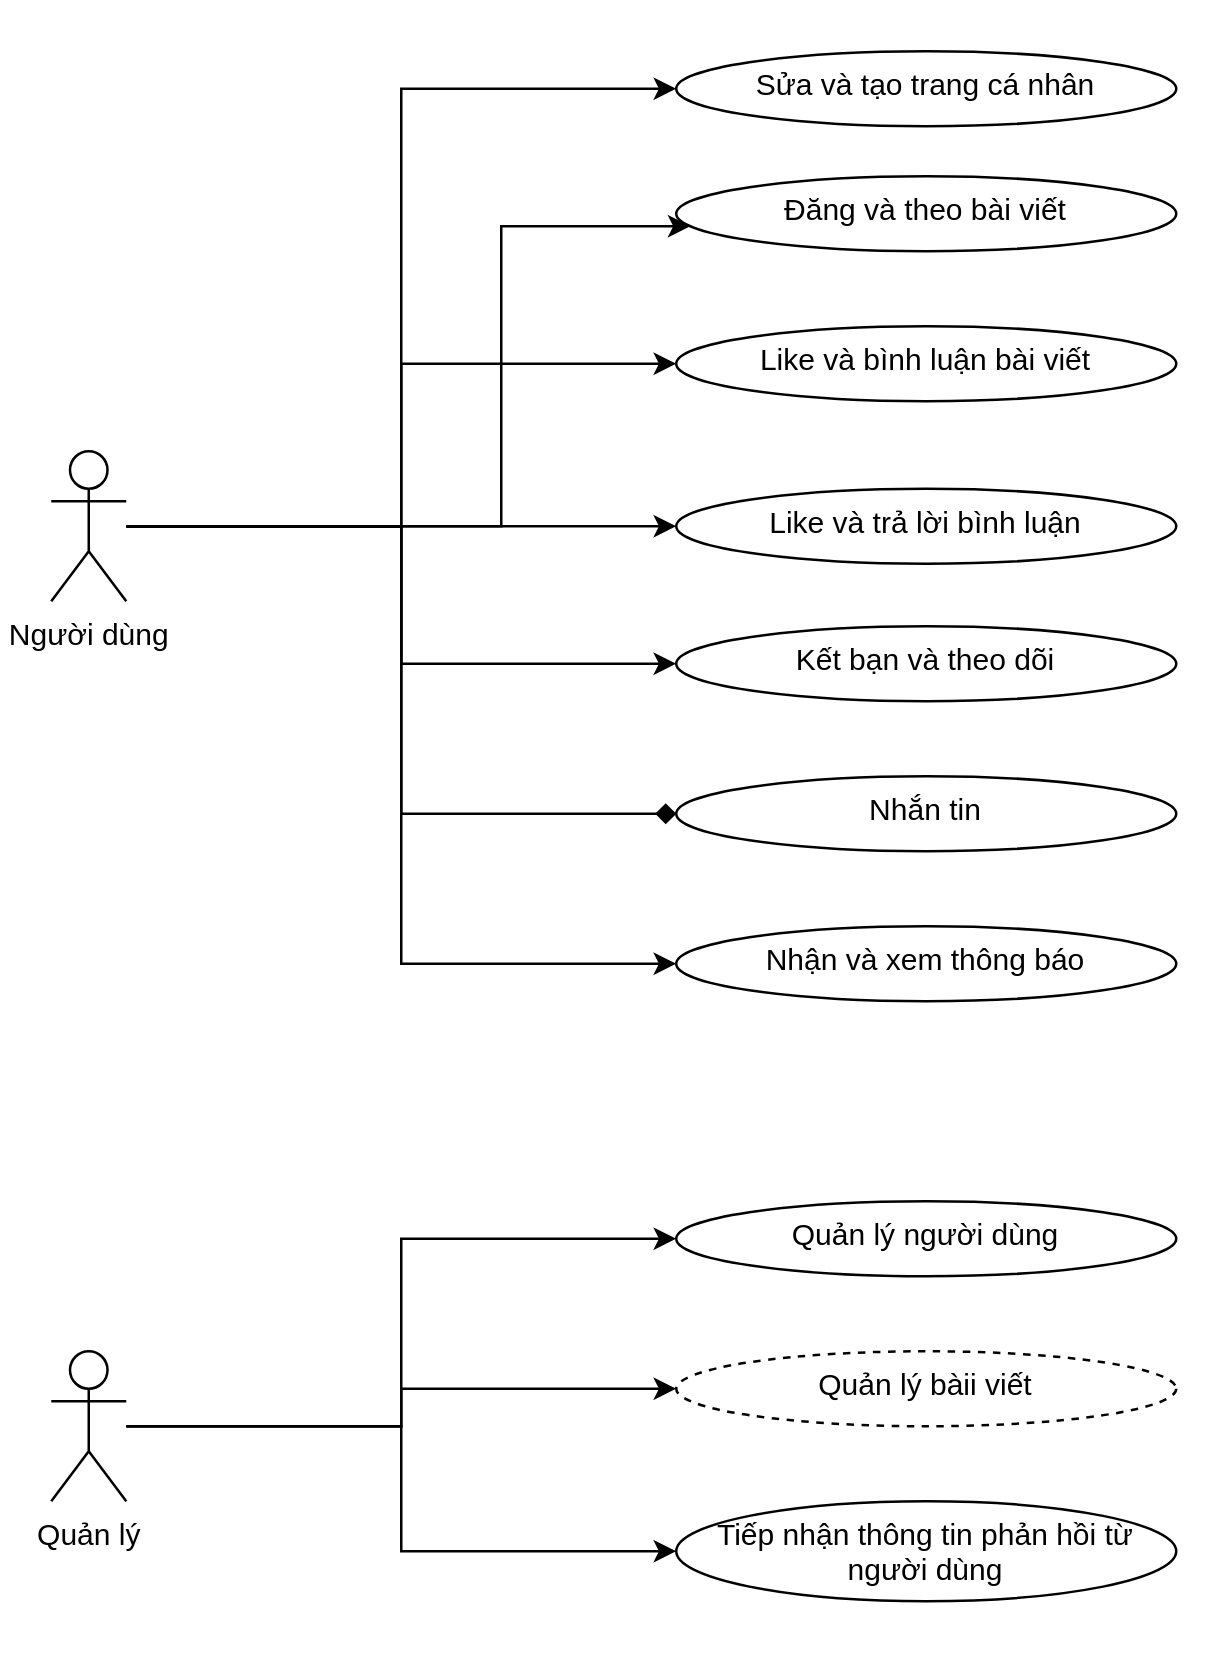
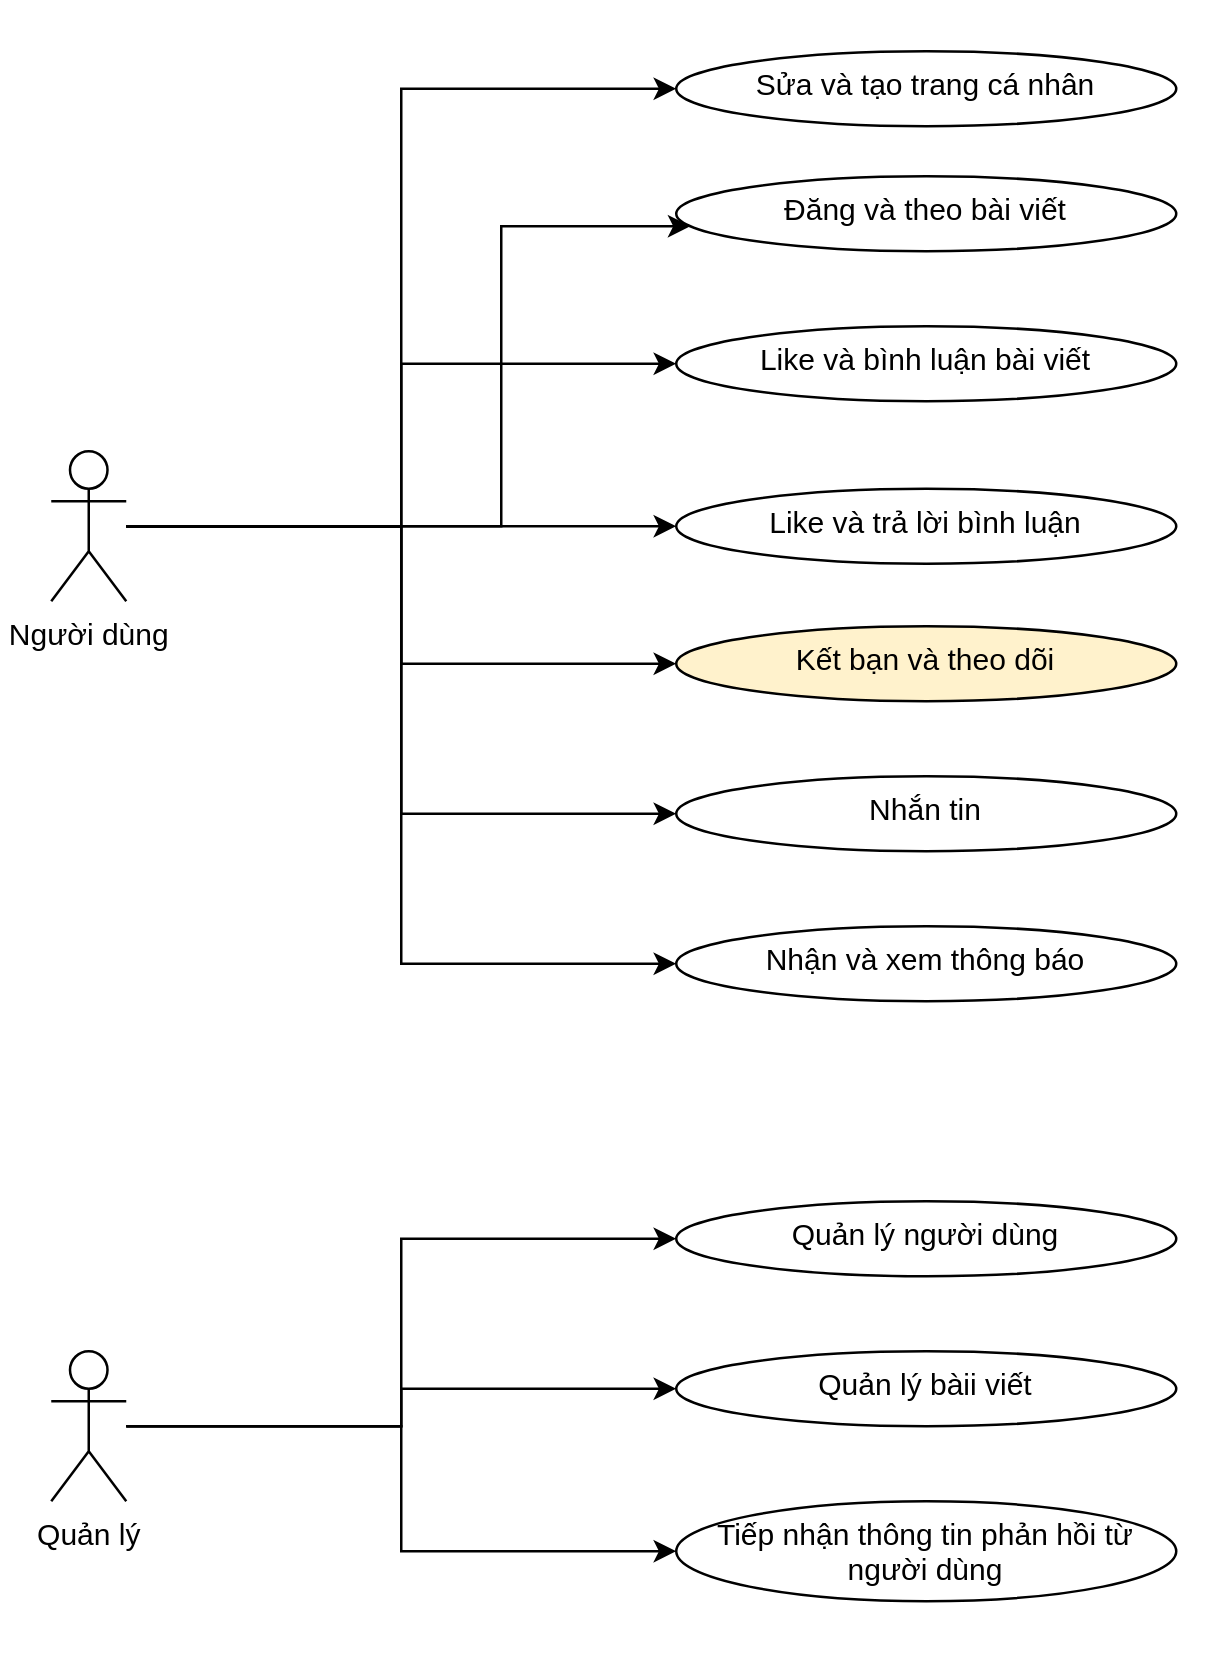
(926, 664) -> (926, 664)
(656, 814) -> (657, 814)
(926, 1389) -> (926, 1389)
